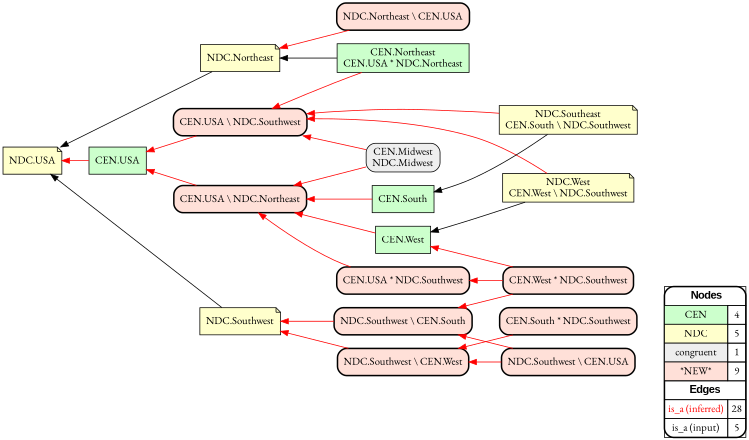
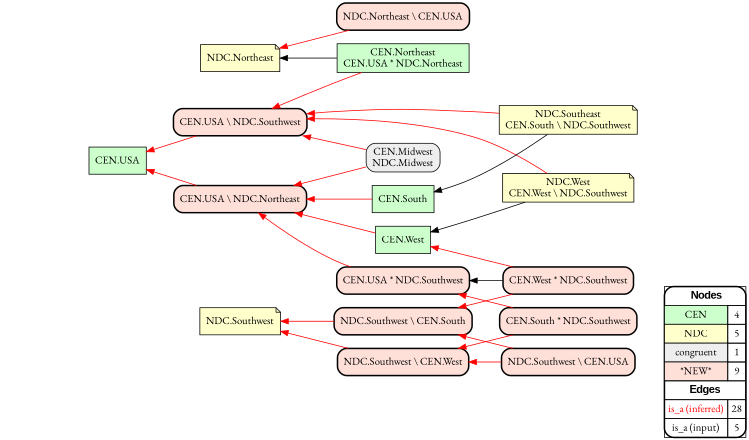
(32, 161) -> none
(490, 281) -> (490, 281)
none -> (495, 303)
